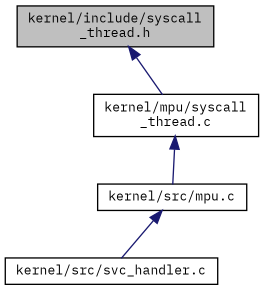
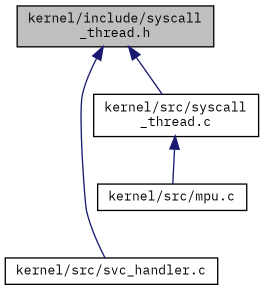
(176, 115) -> (176, 115)
(137, 239) -> (82, 159)
